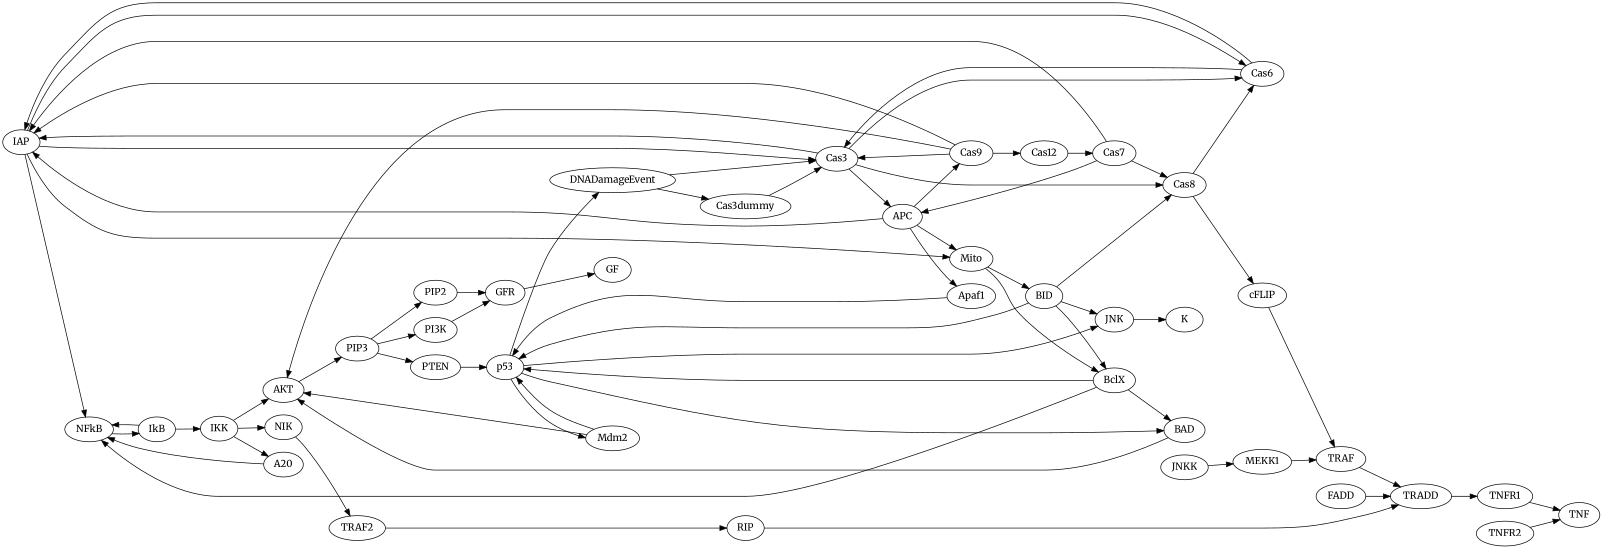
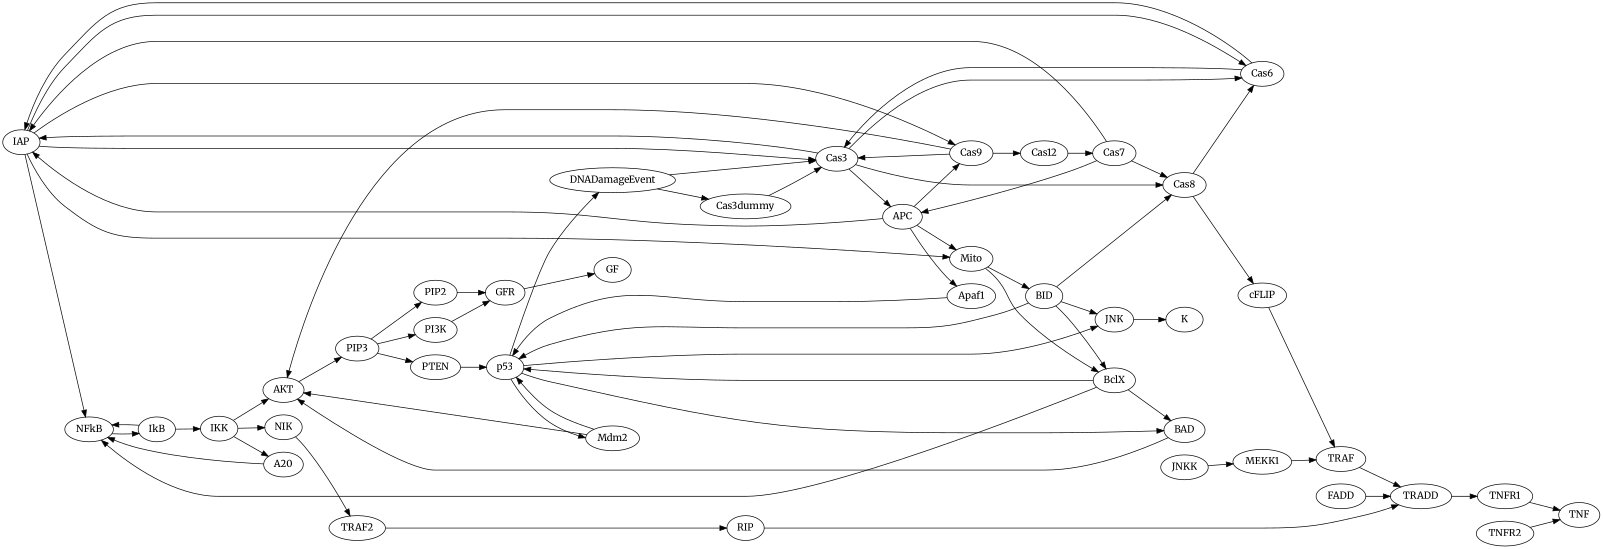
(498, 84) -> (491, 84)
